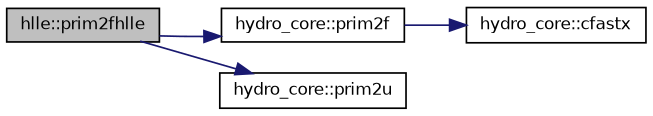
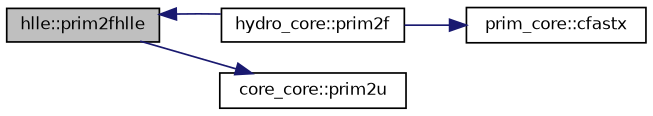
(556, 25) -> (556, 25)
(182, 36) -> (199, 14)
(313, 91) -> (313, 91)
